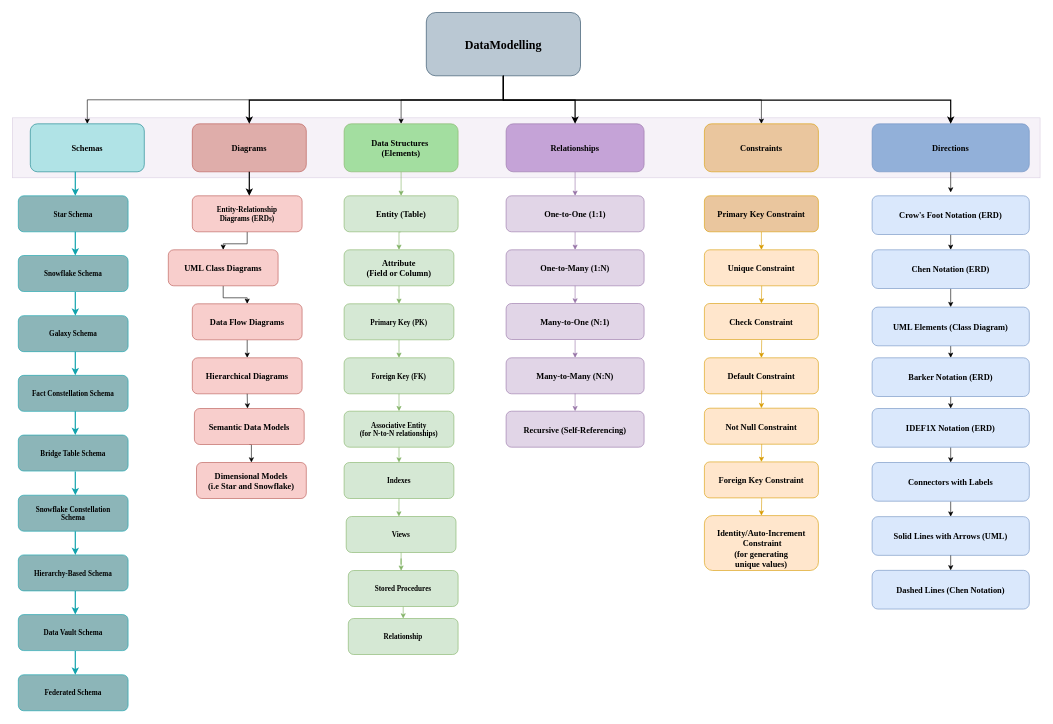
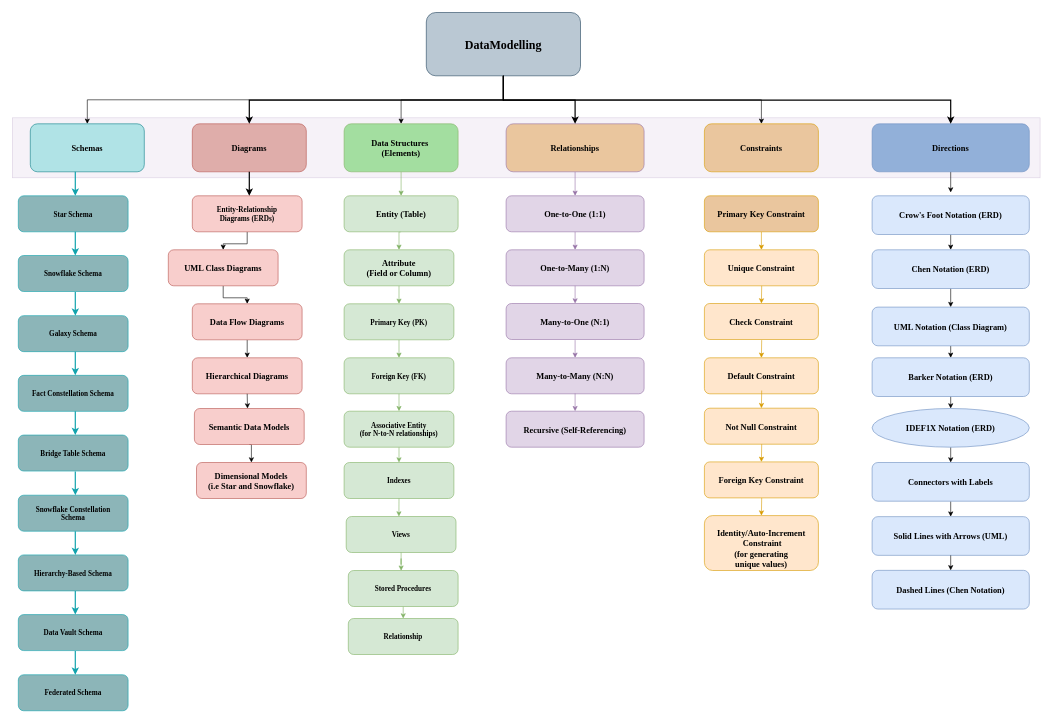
(575, 148) -> (575, 148)
(950, 327) -> (950, 327)
(951, 428) -> (951, 428)
